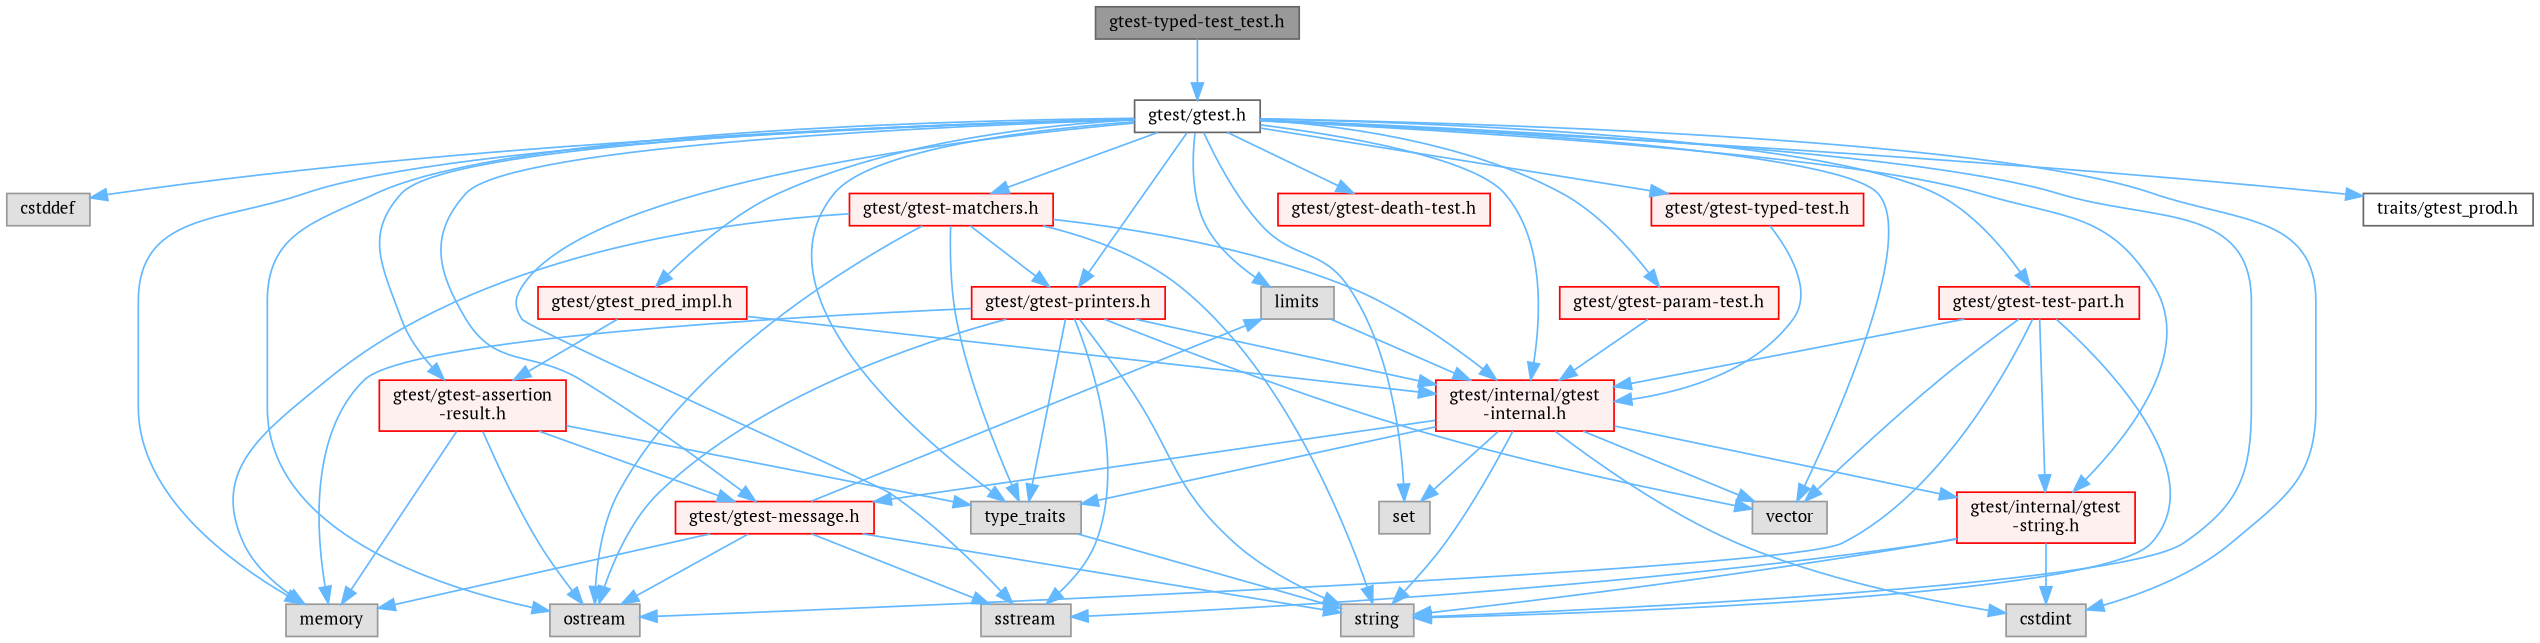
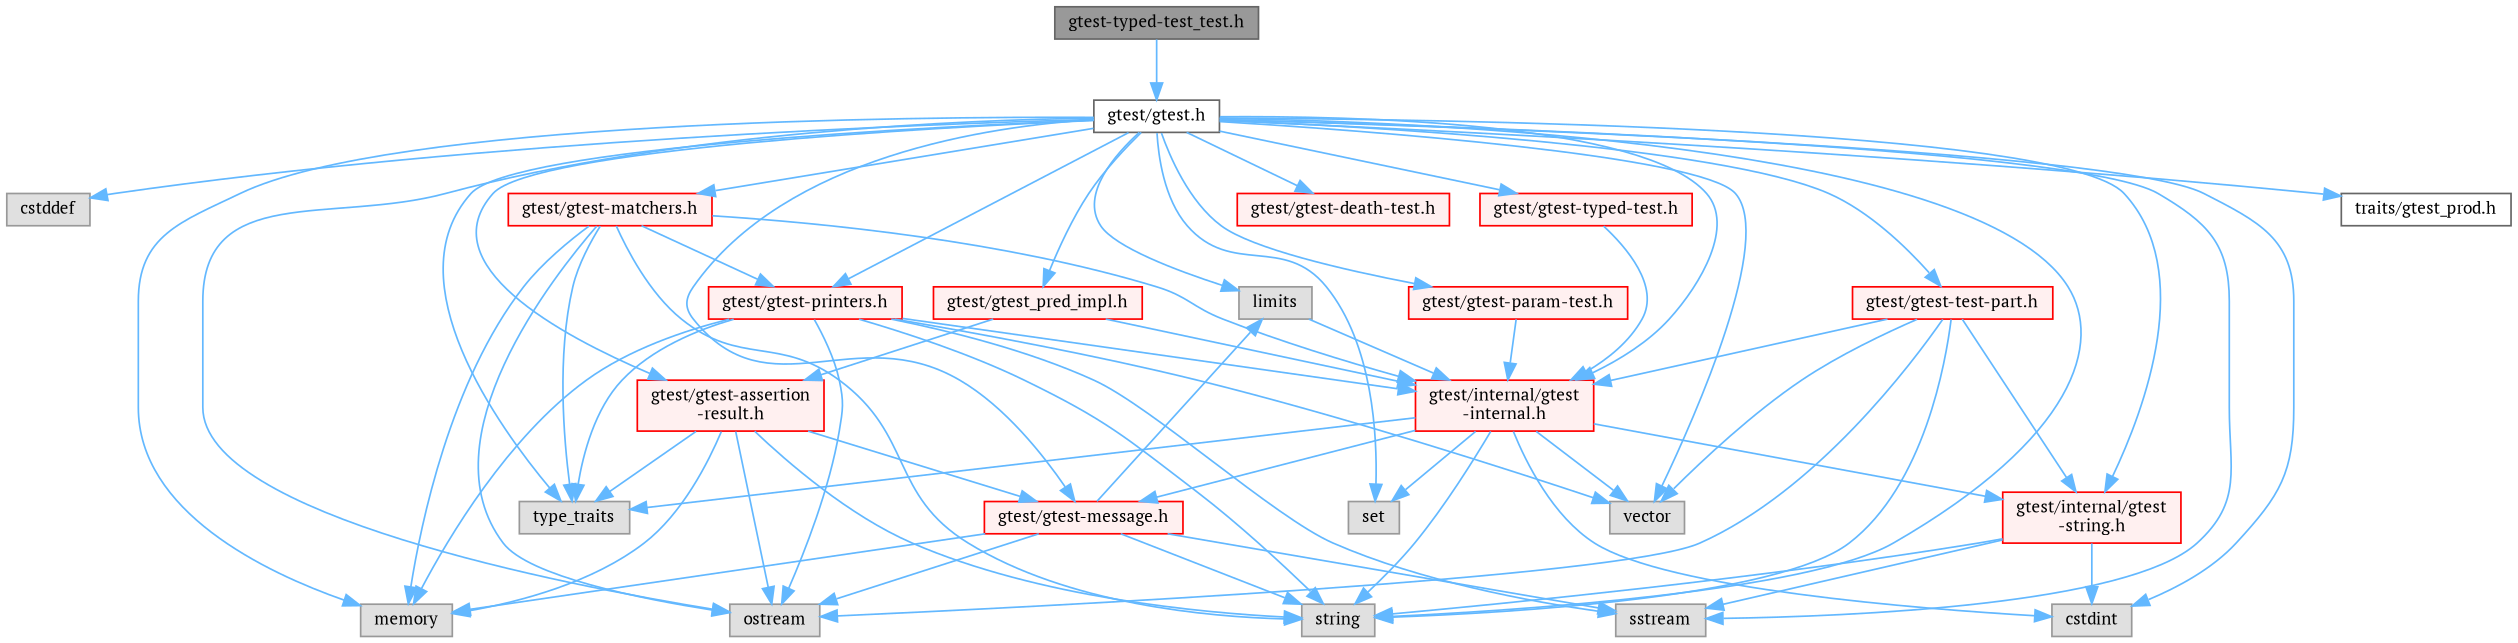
(1201, 569) -> (1001, 574)
